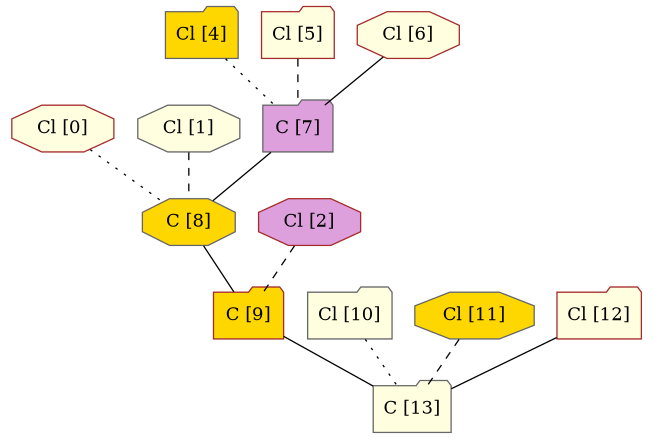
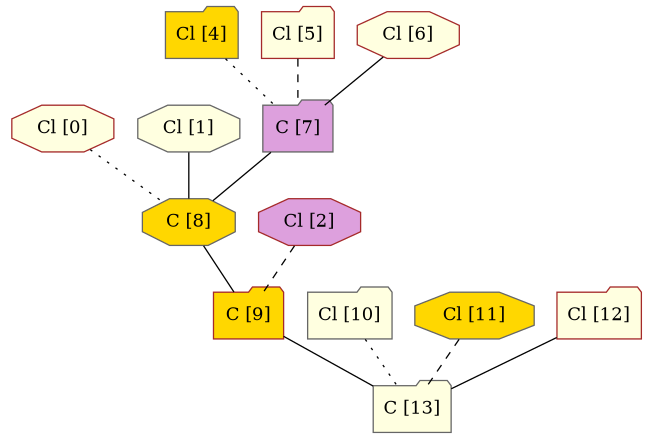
(189, 175) -> (189, 175)
